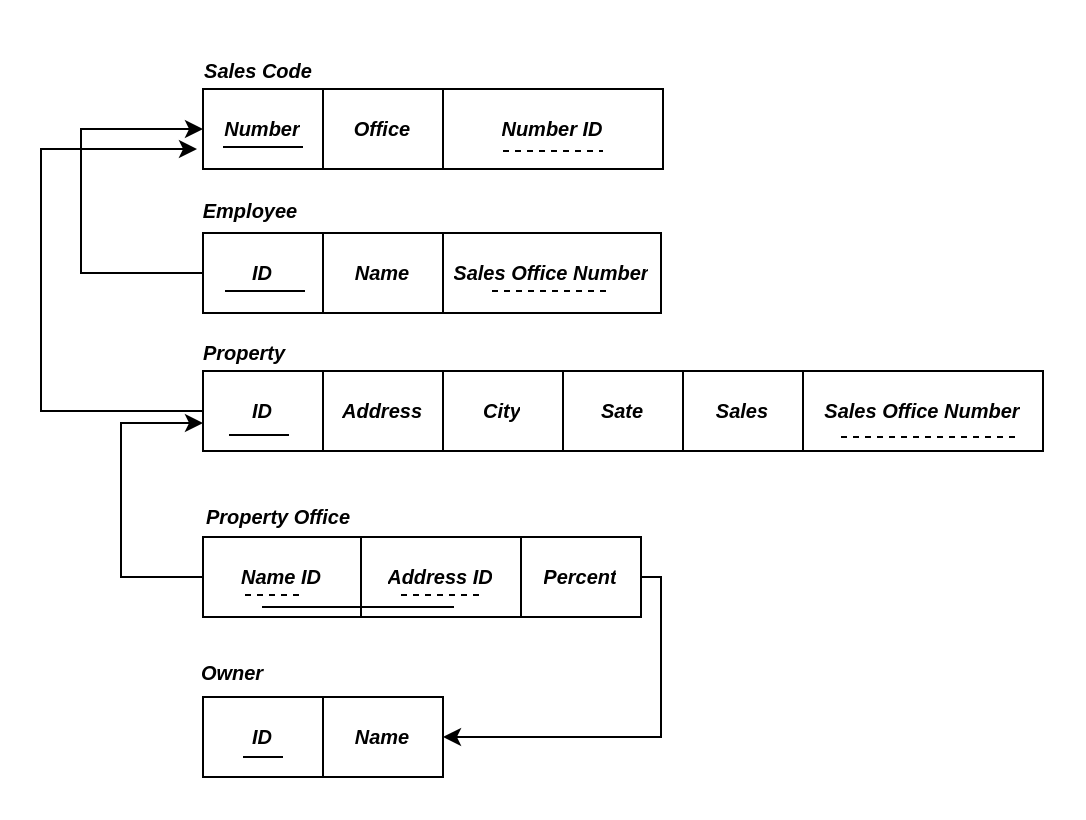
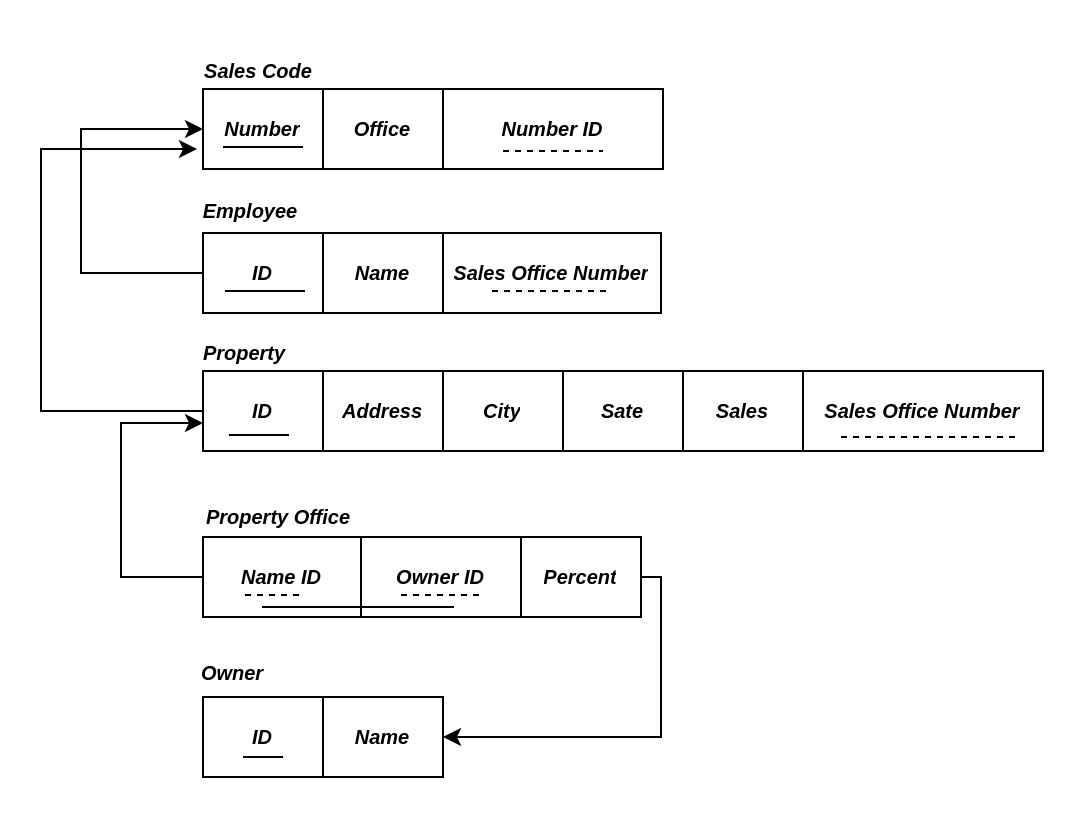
(441, 577) -> (441, 577)
